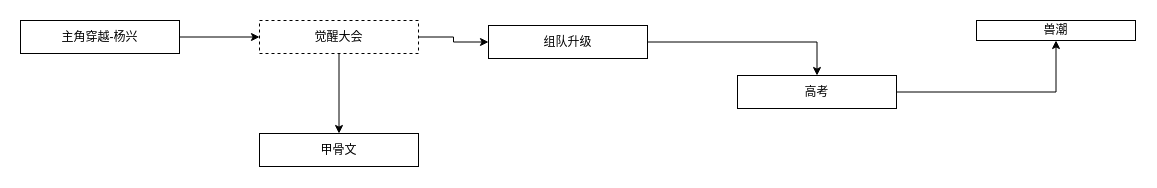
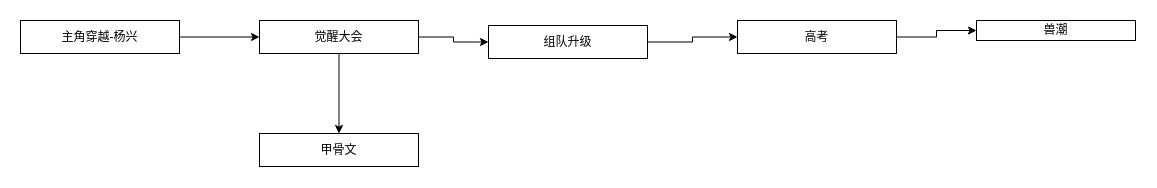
(339, 37) -> (339, 37)
(817, 92) -> (817, 37)
